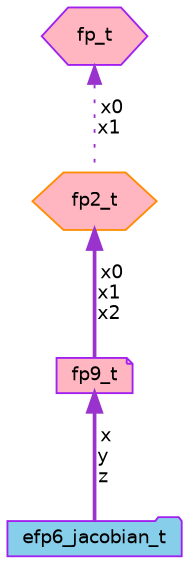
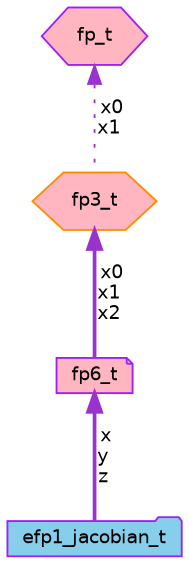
(95, 201) -> (95, 201)
(95, 376) -> (95, 376)
(95, 539) -> (95, 539)
